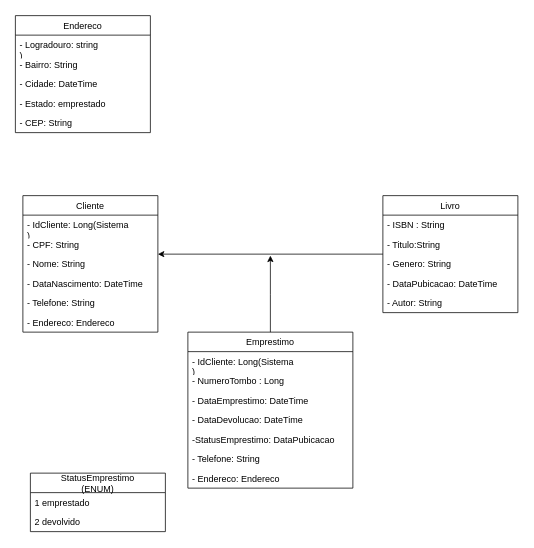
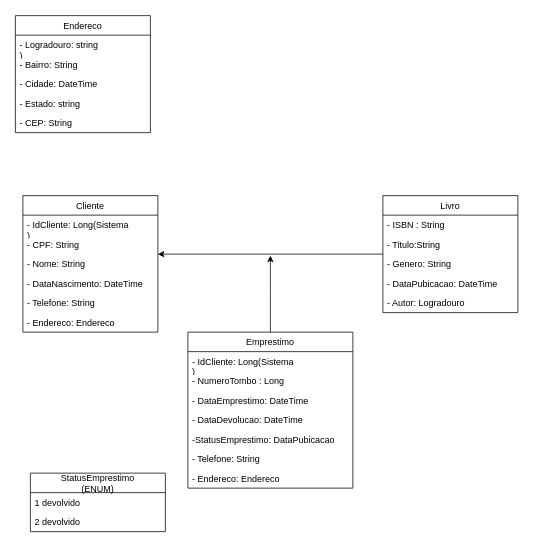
(66, 104) -> (55, 104)
(420, 303) -> (431, 303)
(64, 503) -> (59, 503)
